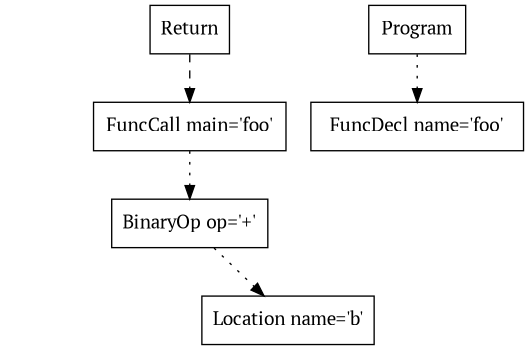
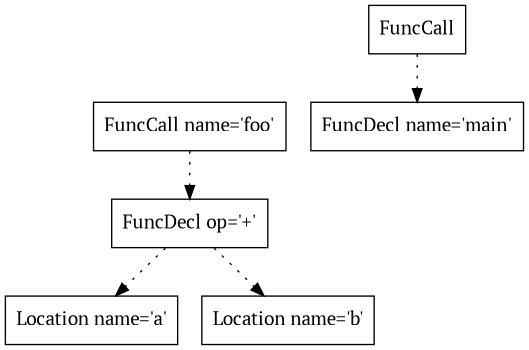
(190, 30) -> none
(417, 30) -> (417, 30)
(190, 127) -> (190, 127)
(417, 127) -> (417, 127)
(190, 223) -> (190, 223)
none -> (92, 320)
